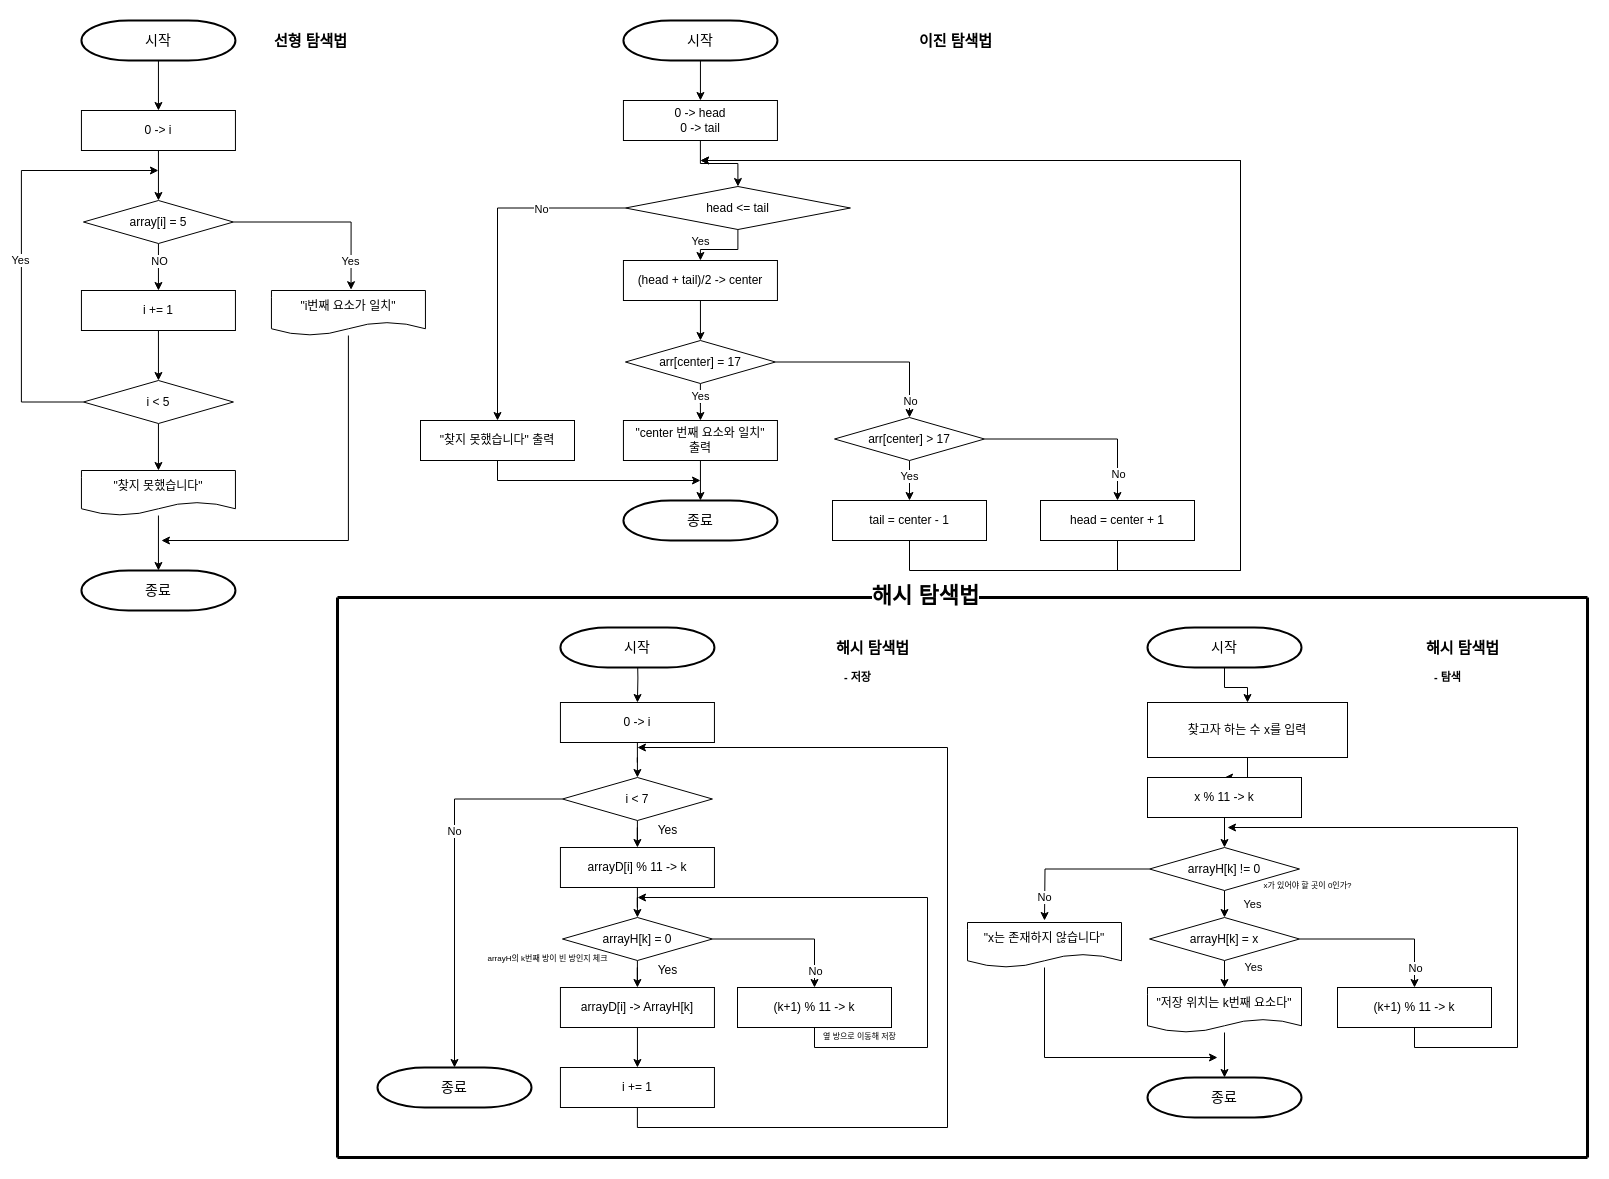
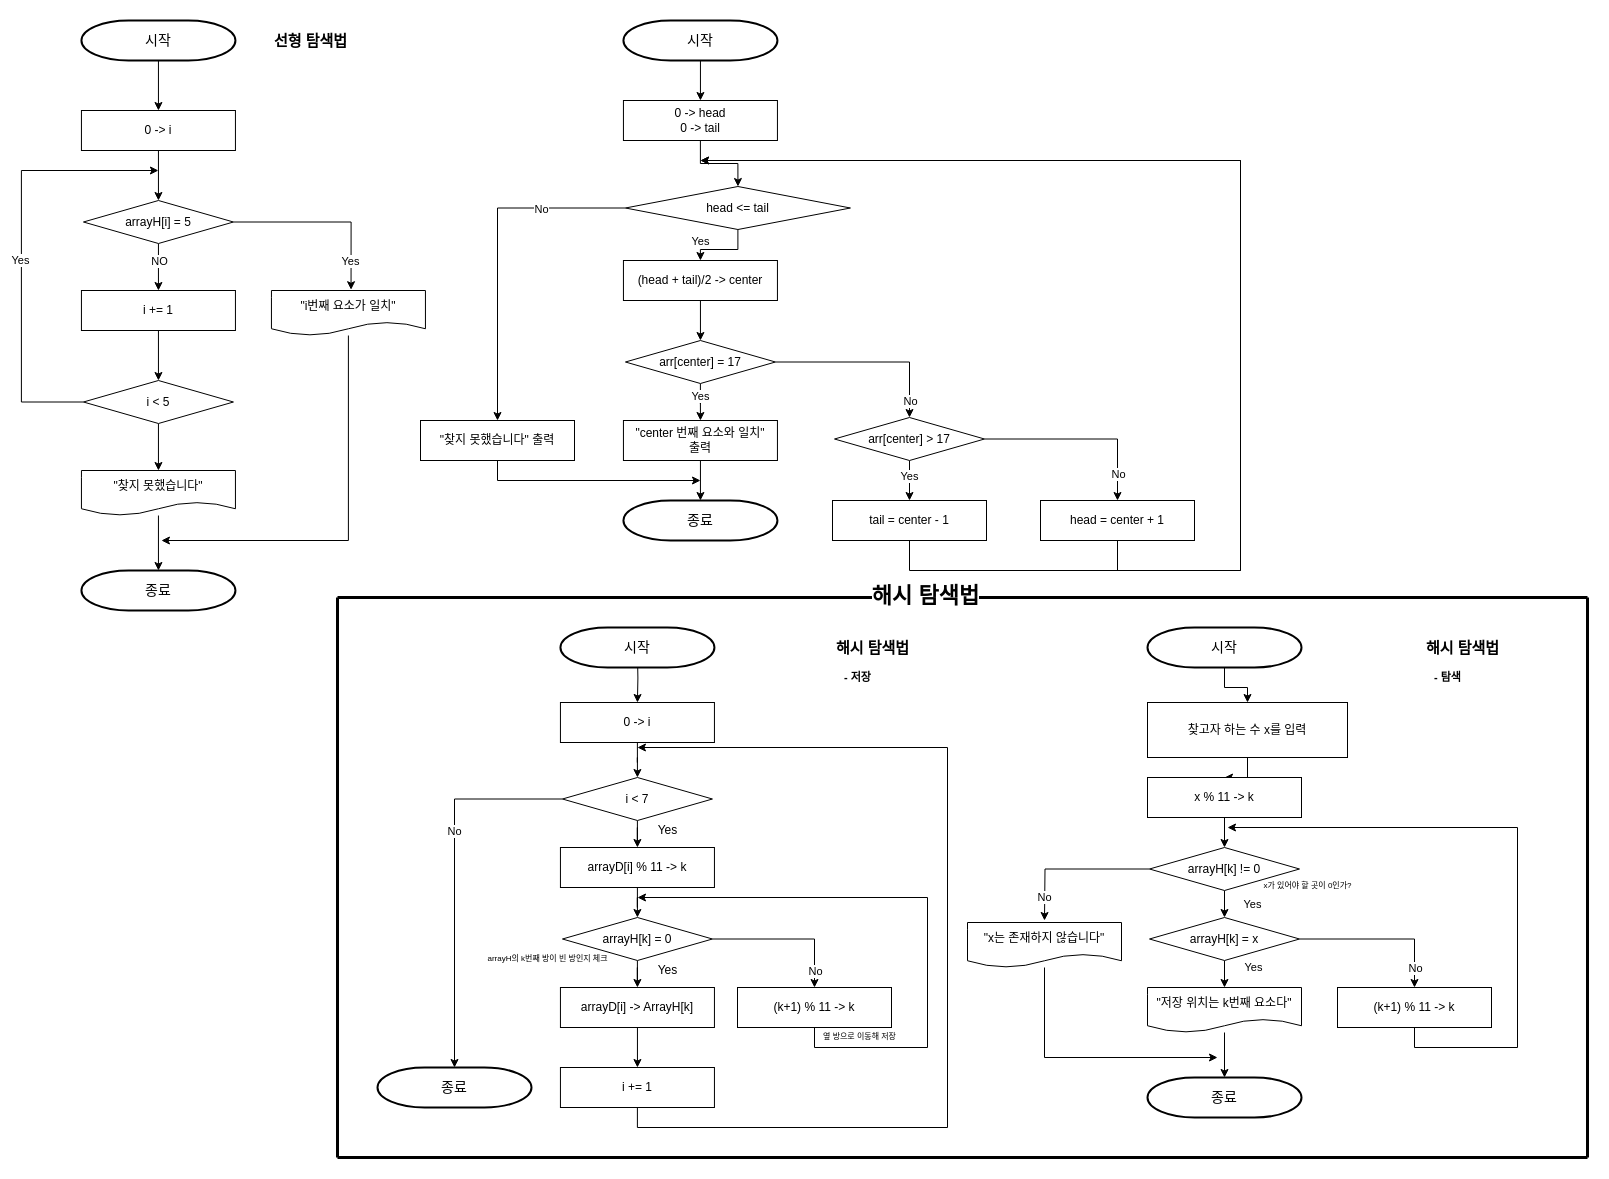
(956, 41) -> none
(159, 223) -> (159, 223)
